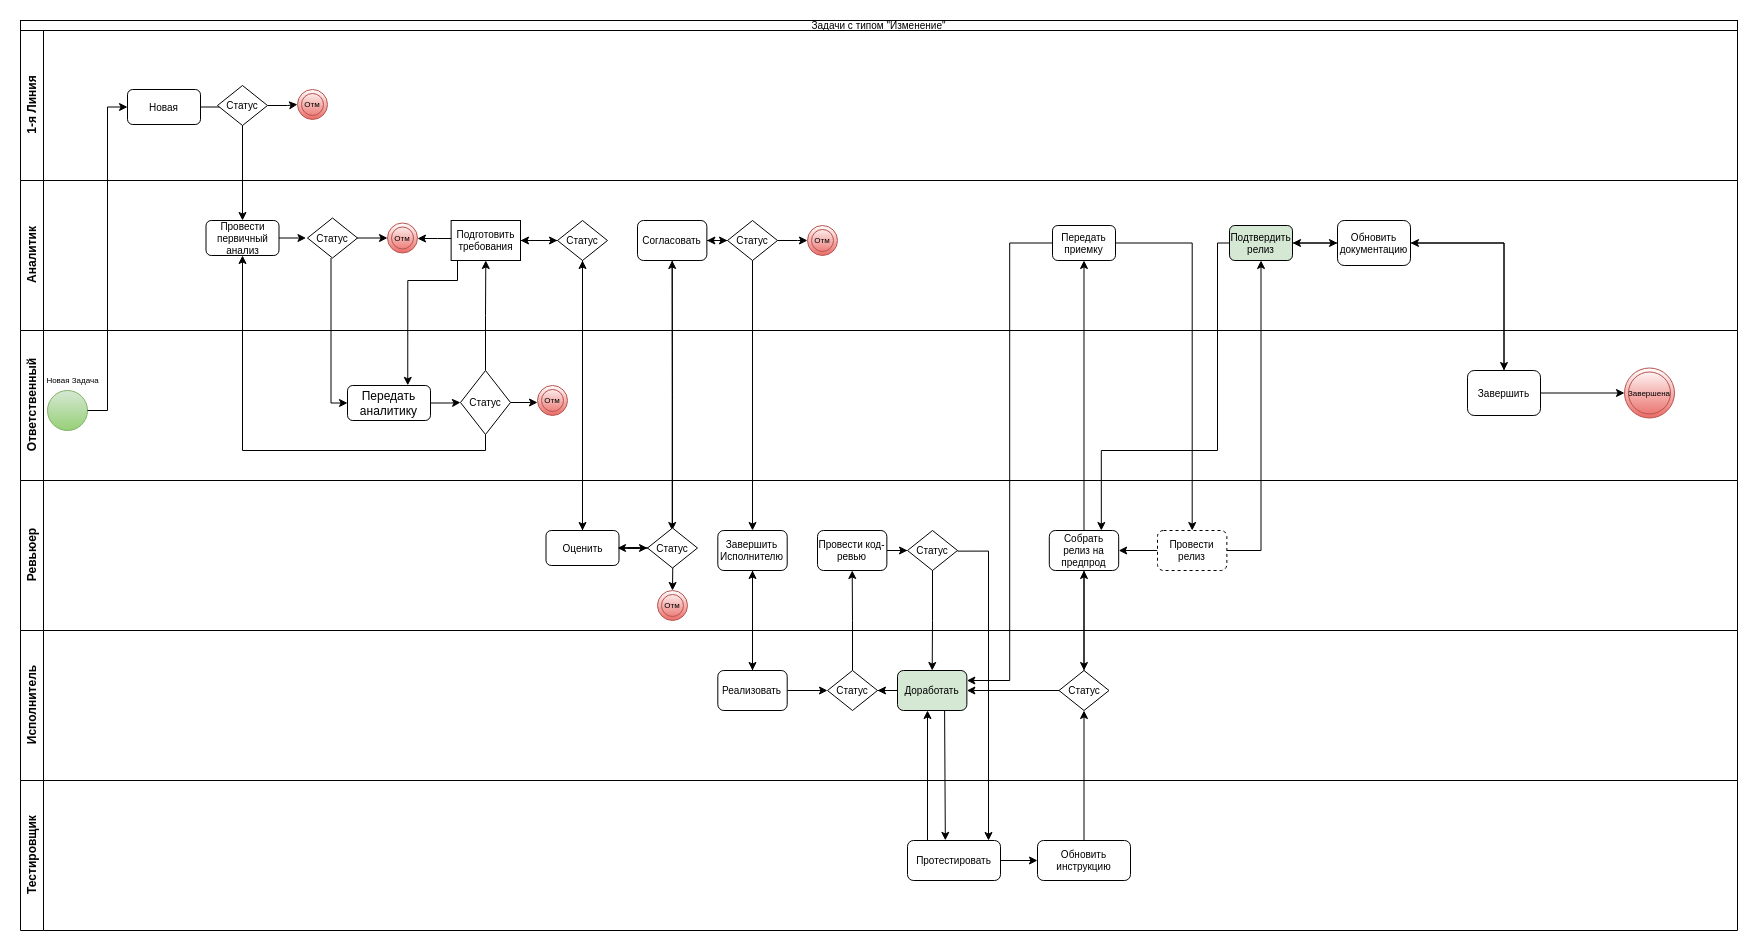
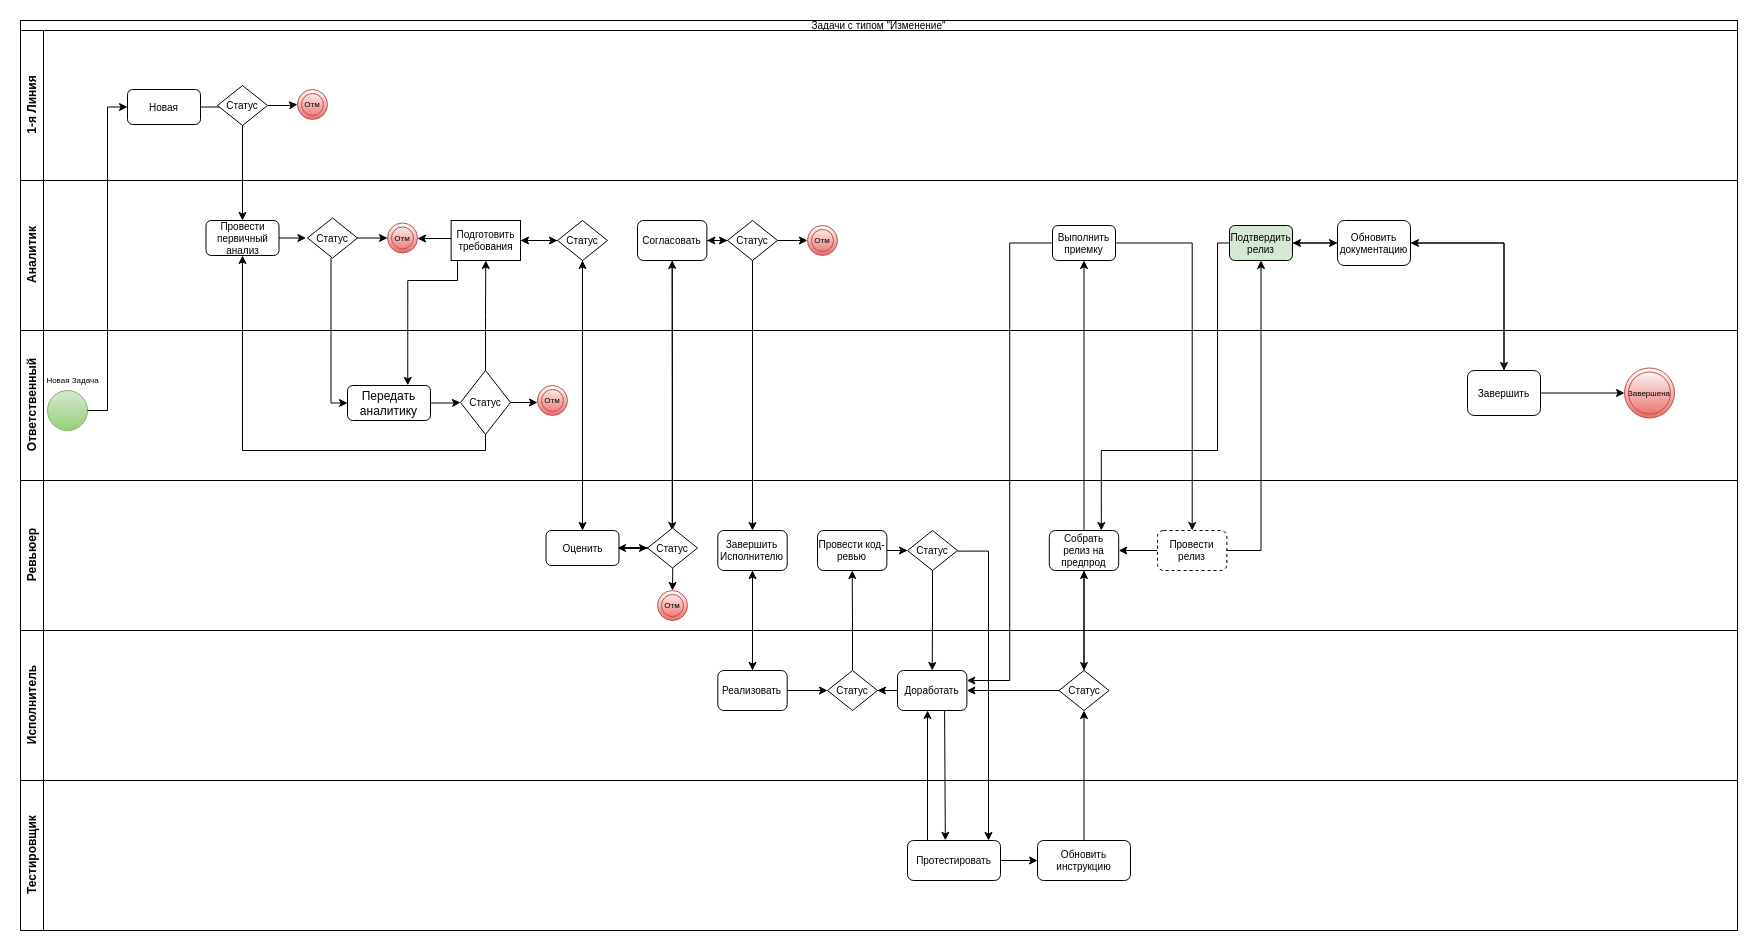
(1084, 244) -> (1084, 244)
(932, 691) -> (932, 691)
